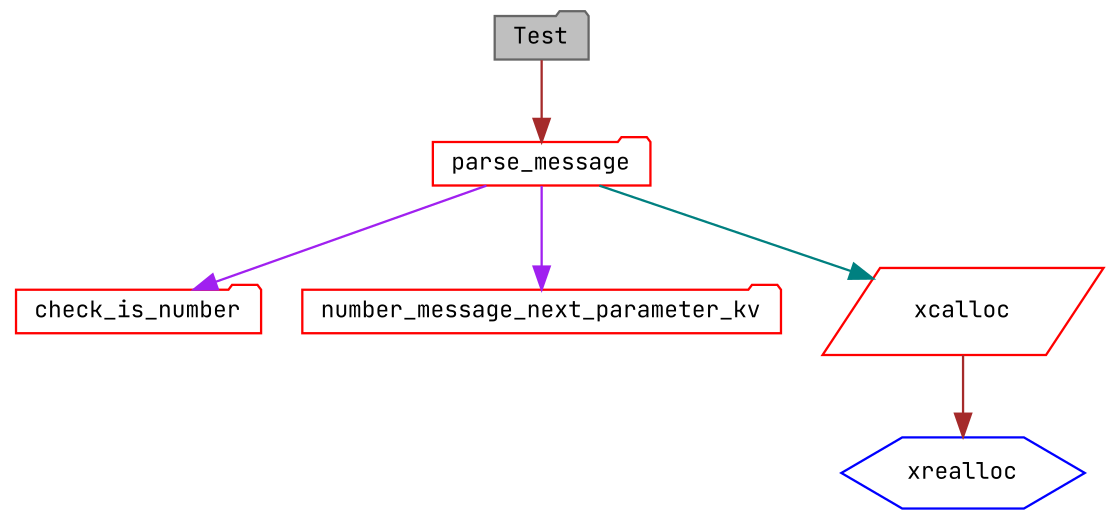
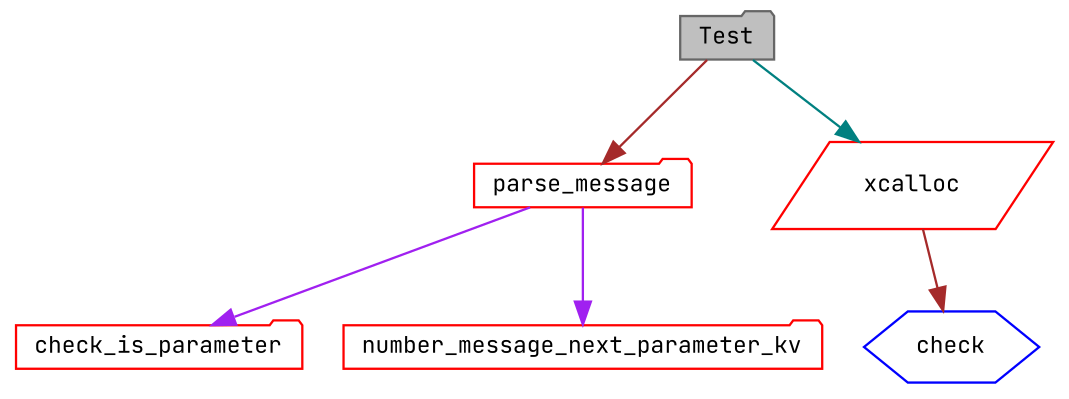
(725, 228) -> (797, 94)
(139, 311) -> (159, 347)
(963, 473) -> (952, 347)
